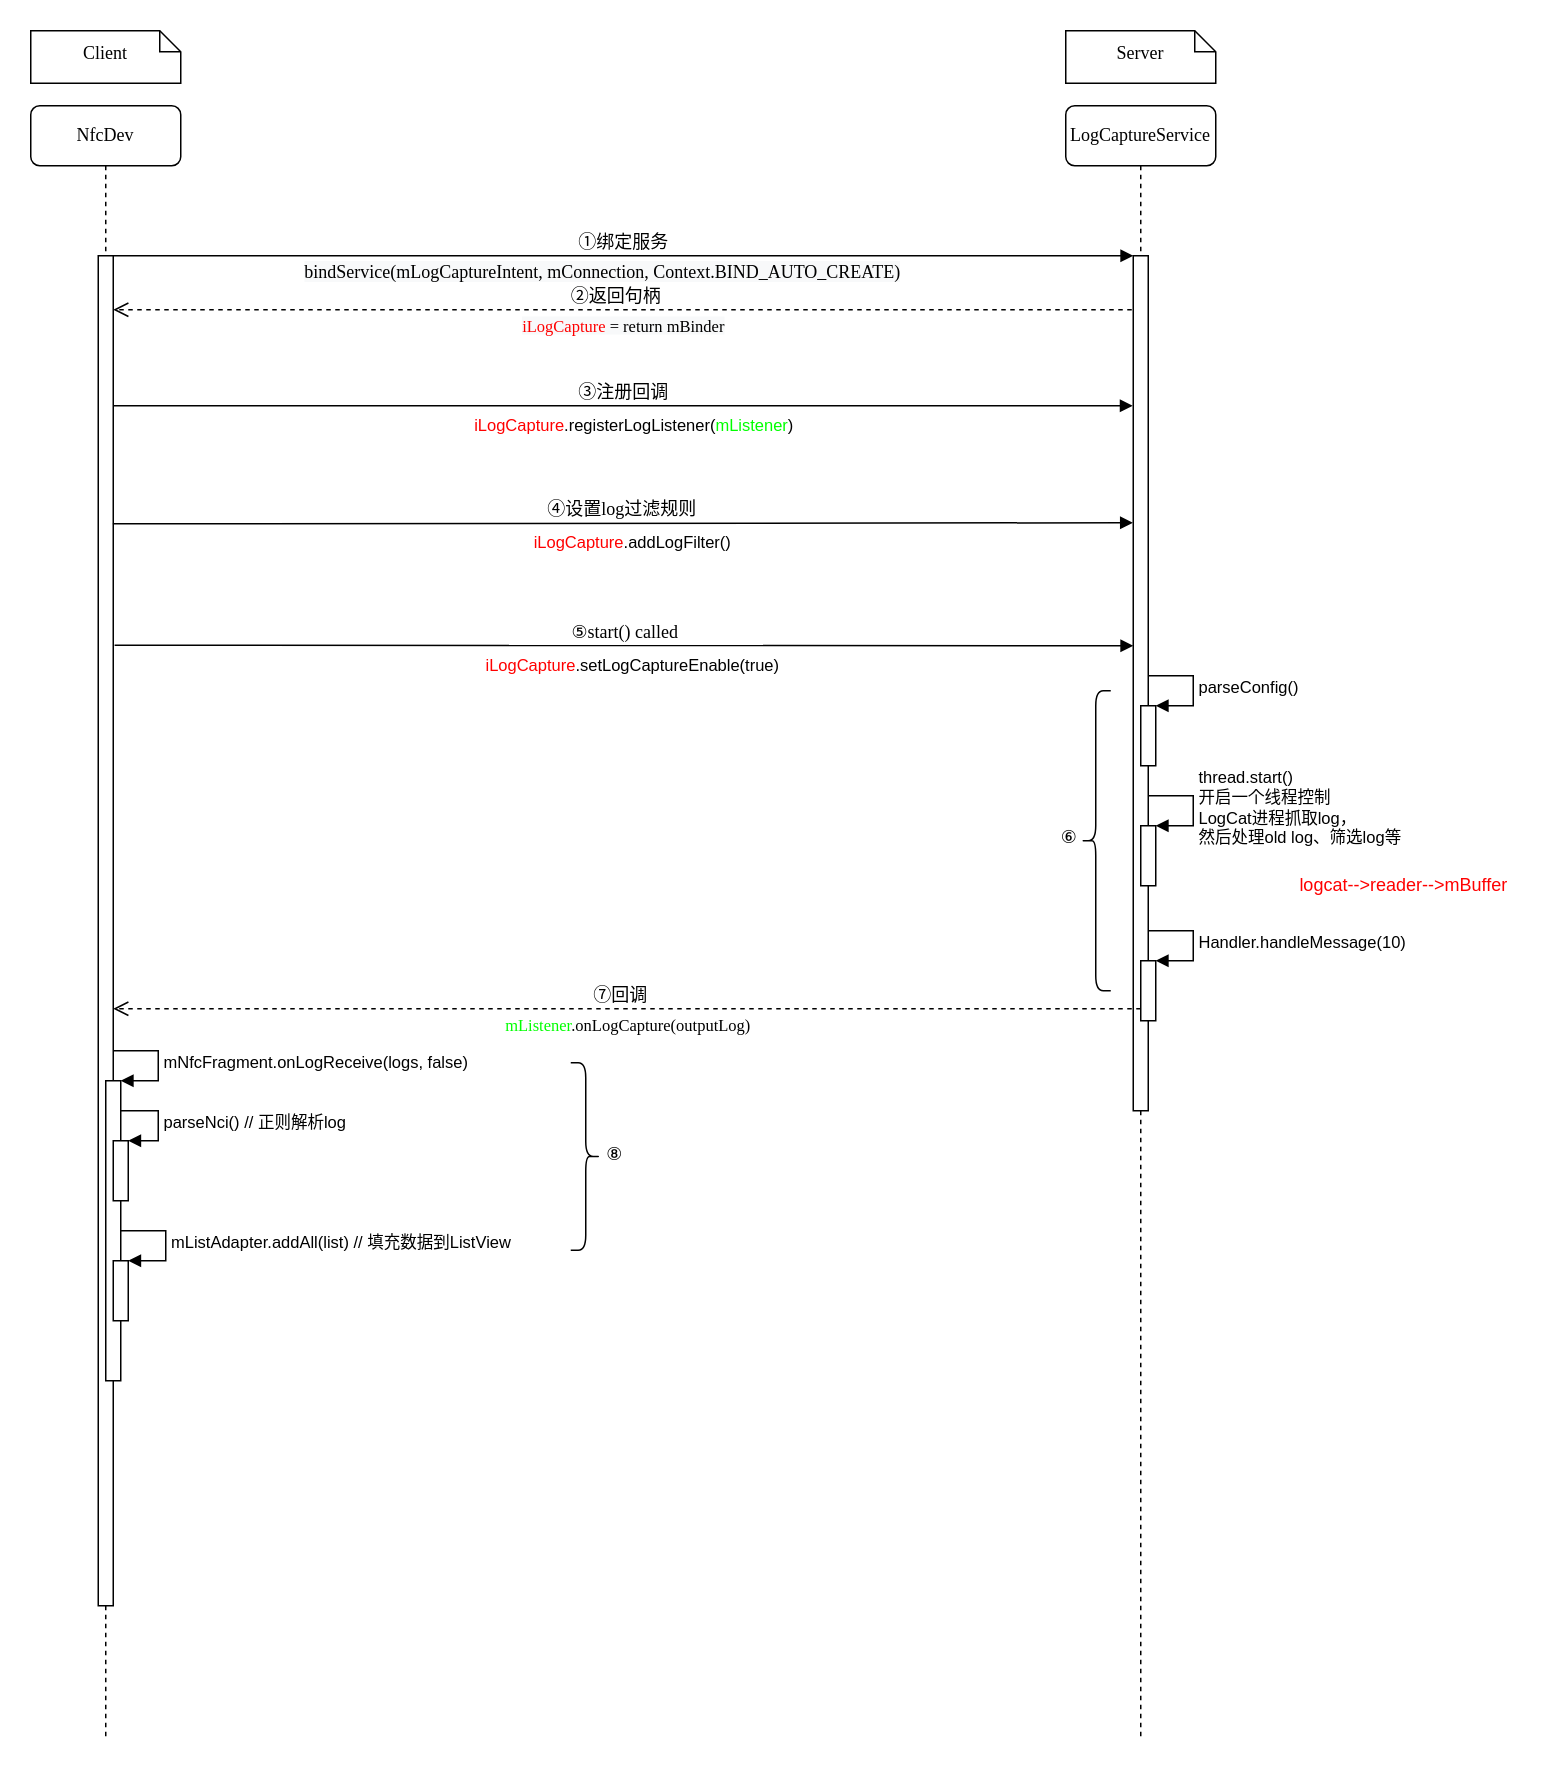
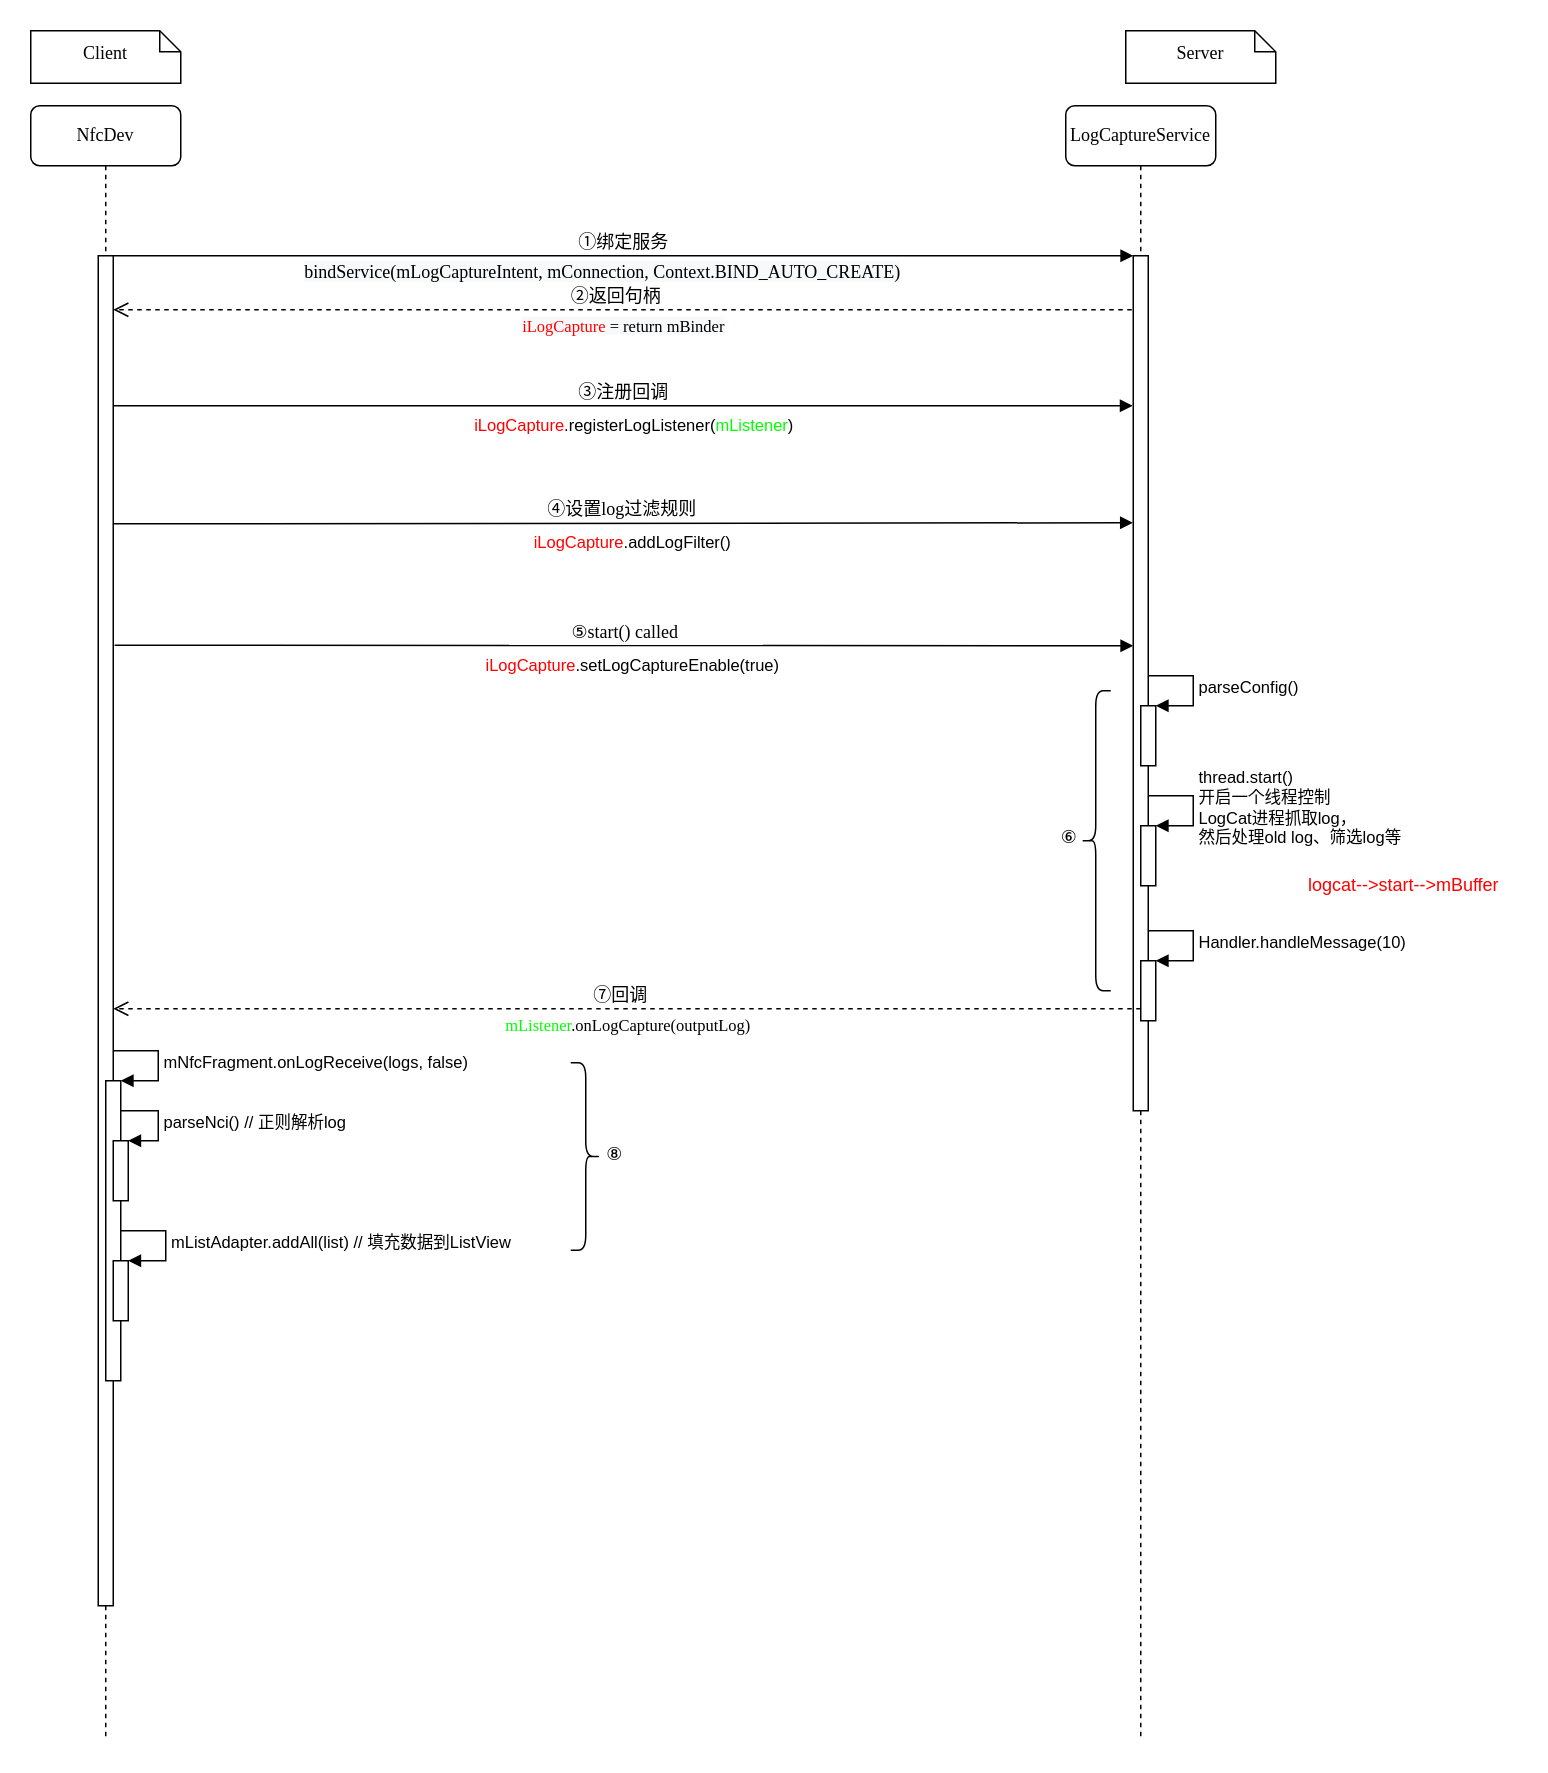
(1141, 57) -> (1201, 57)
(1404, 886) -> (1404, 886)
